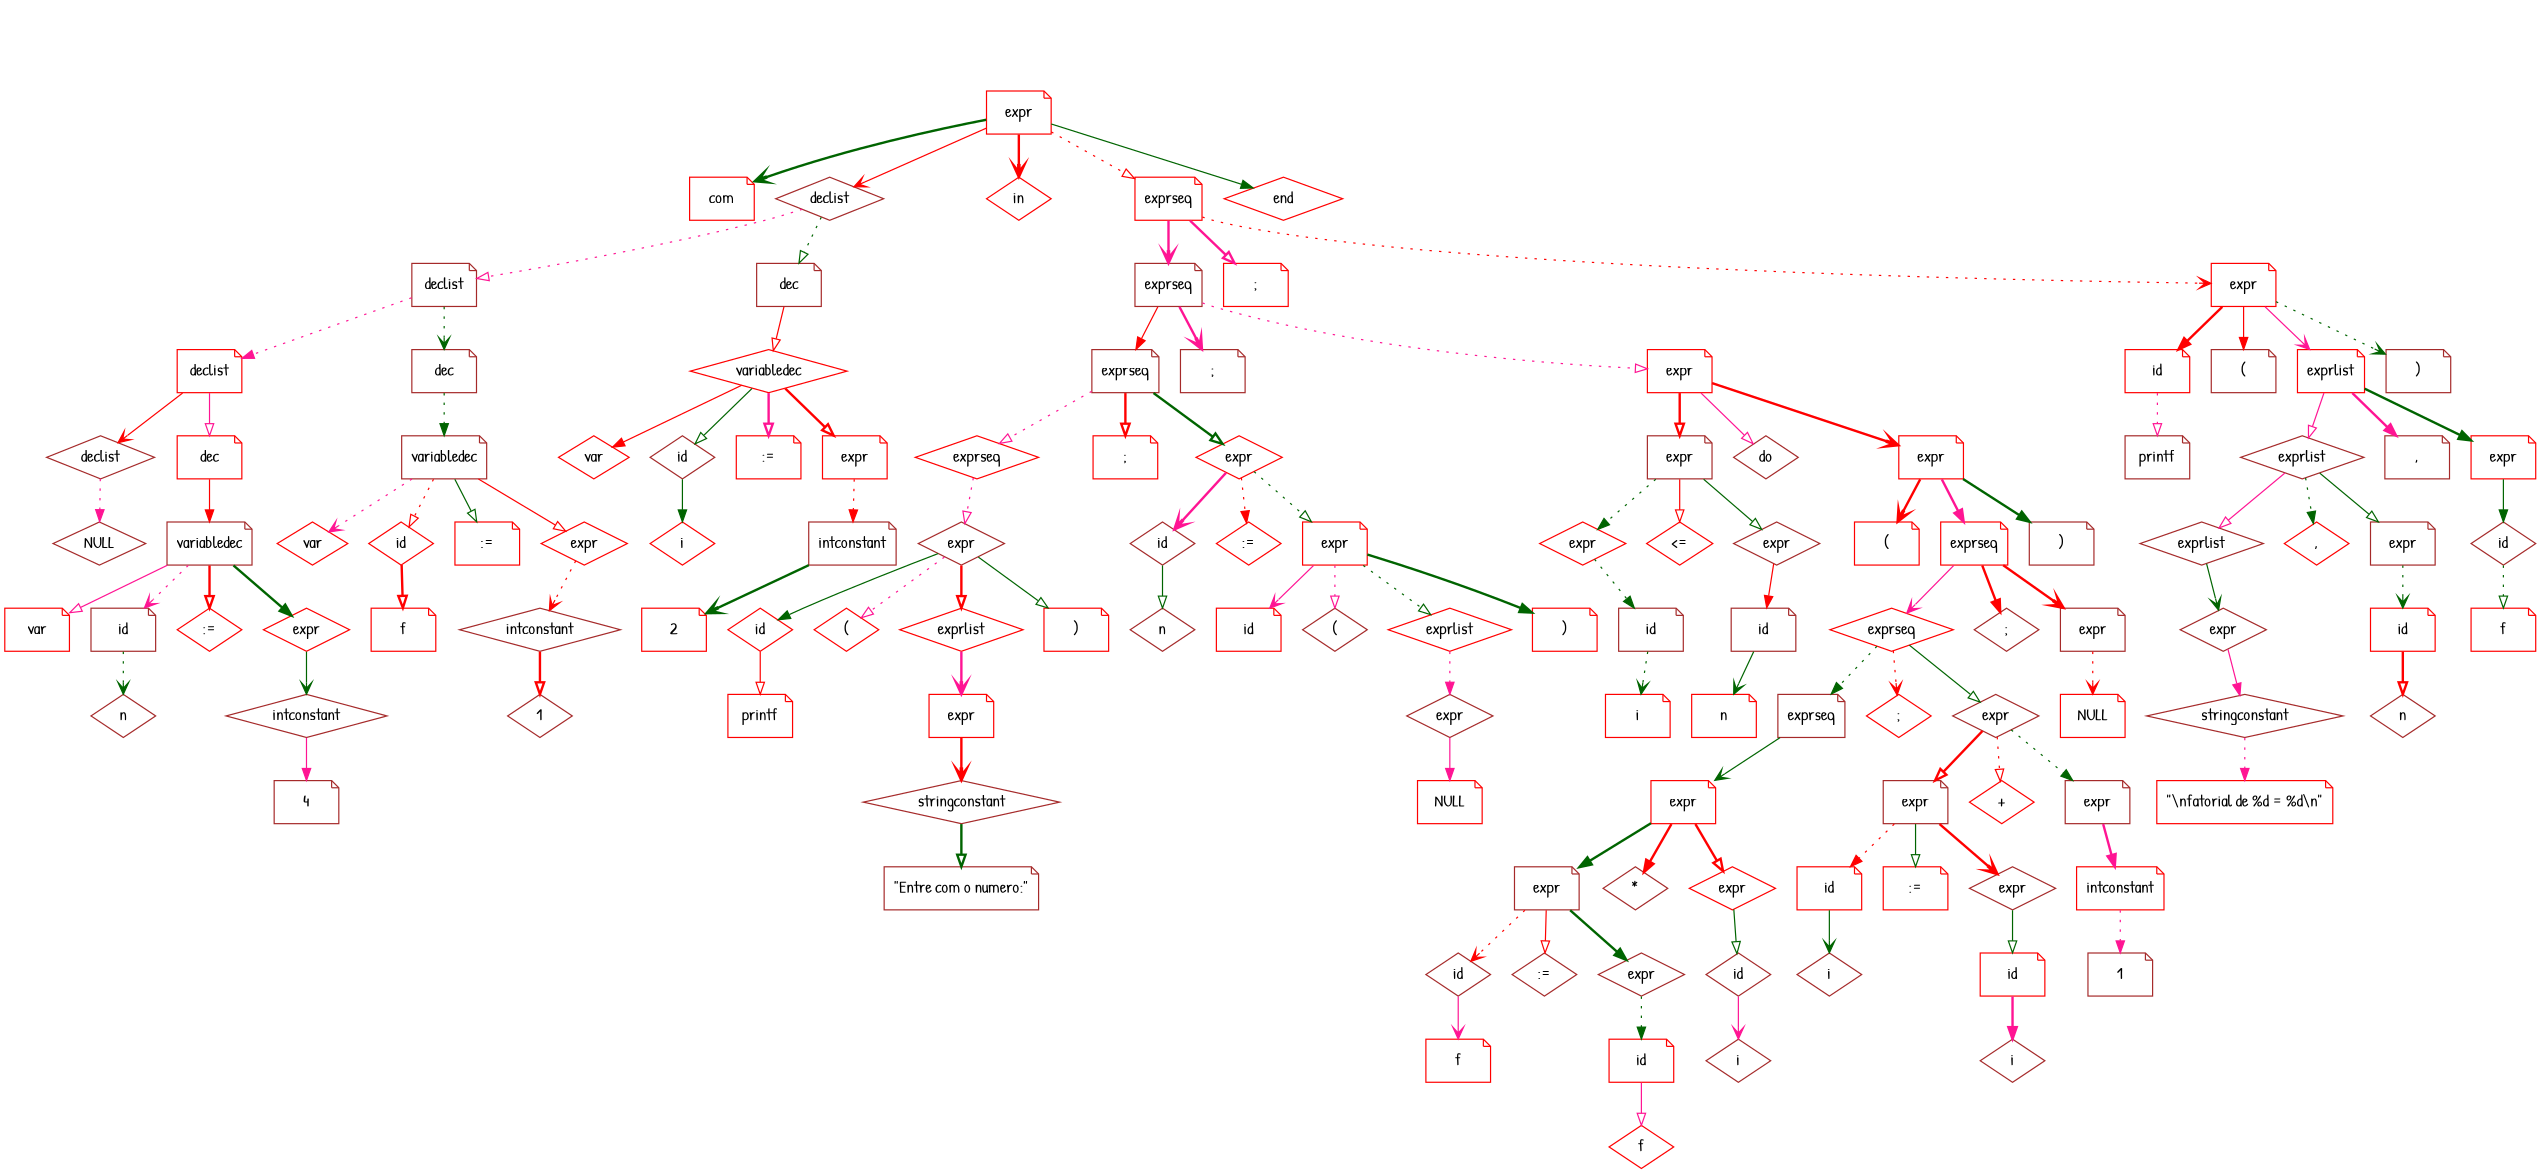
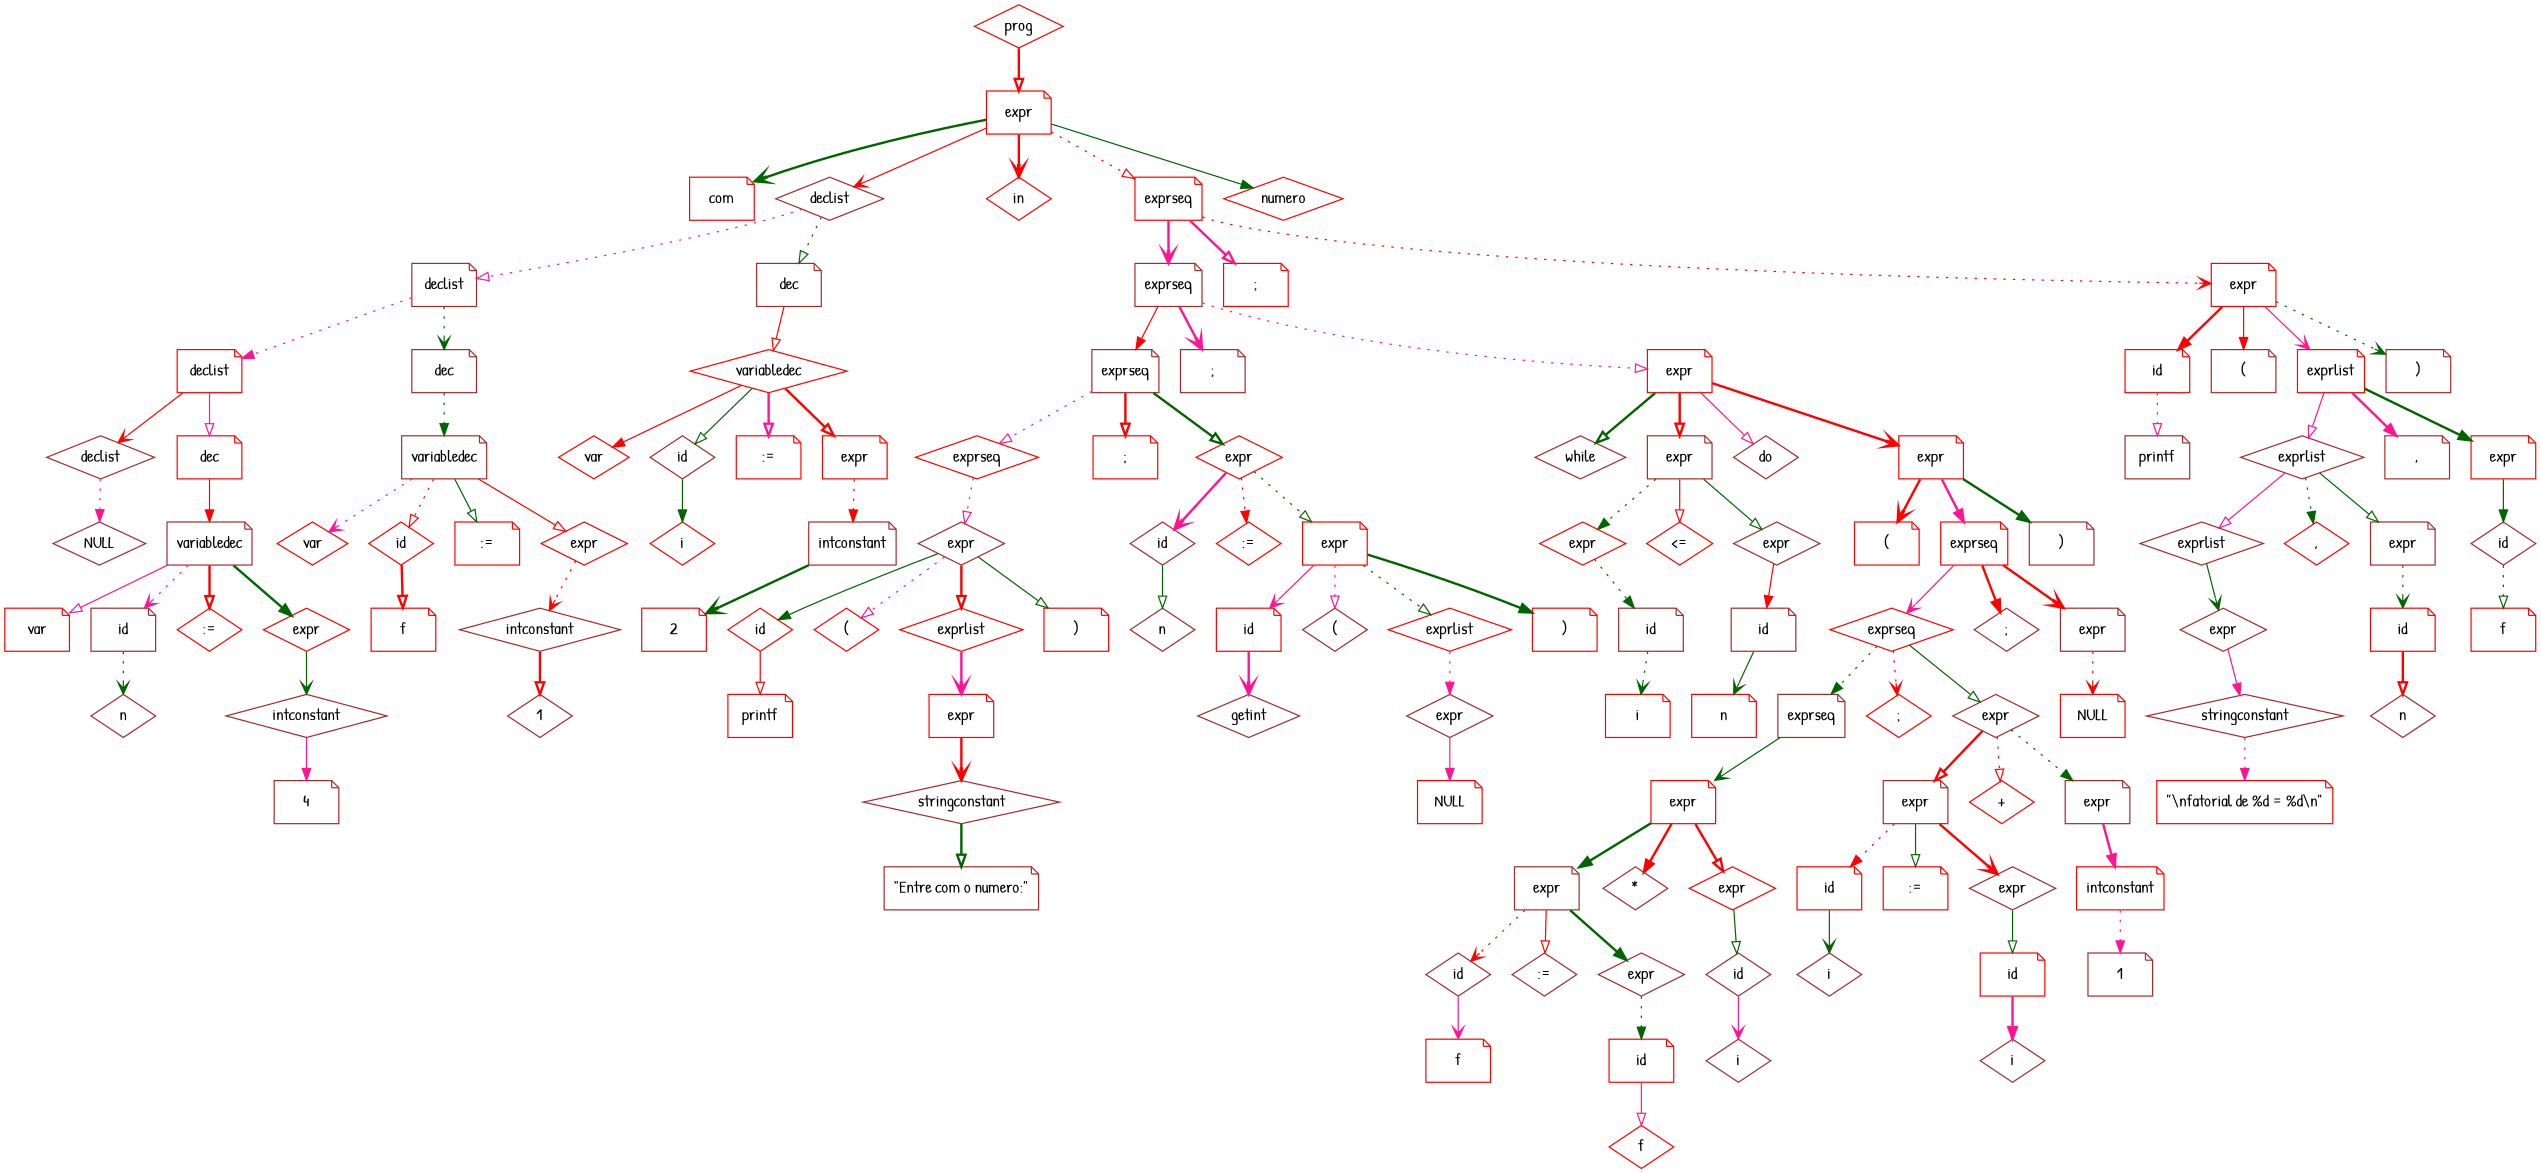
none -> (1019, 26)
(1283, 199) -> (1283, 199)
none -> (1580, 457)
none -> (1249, 716)
